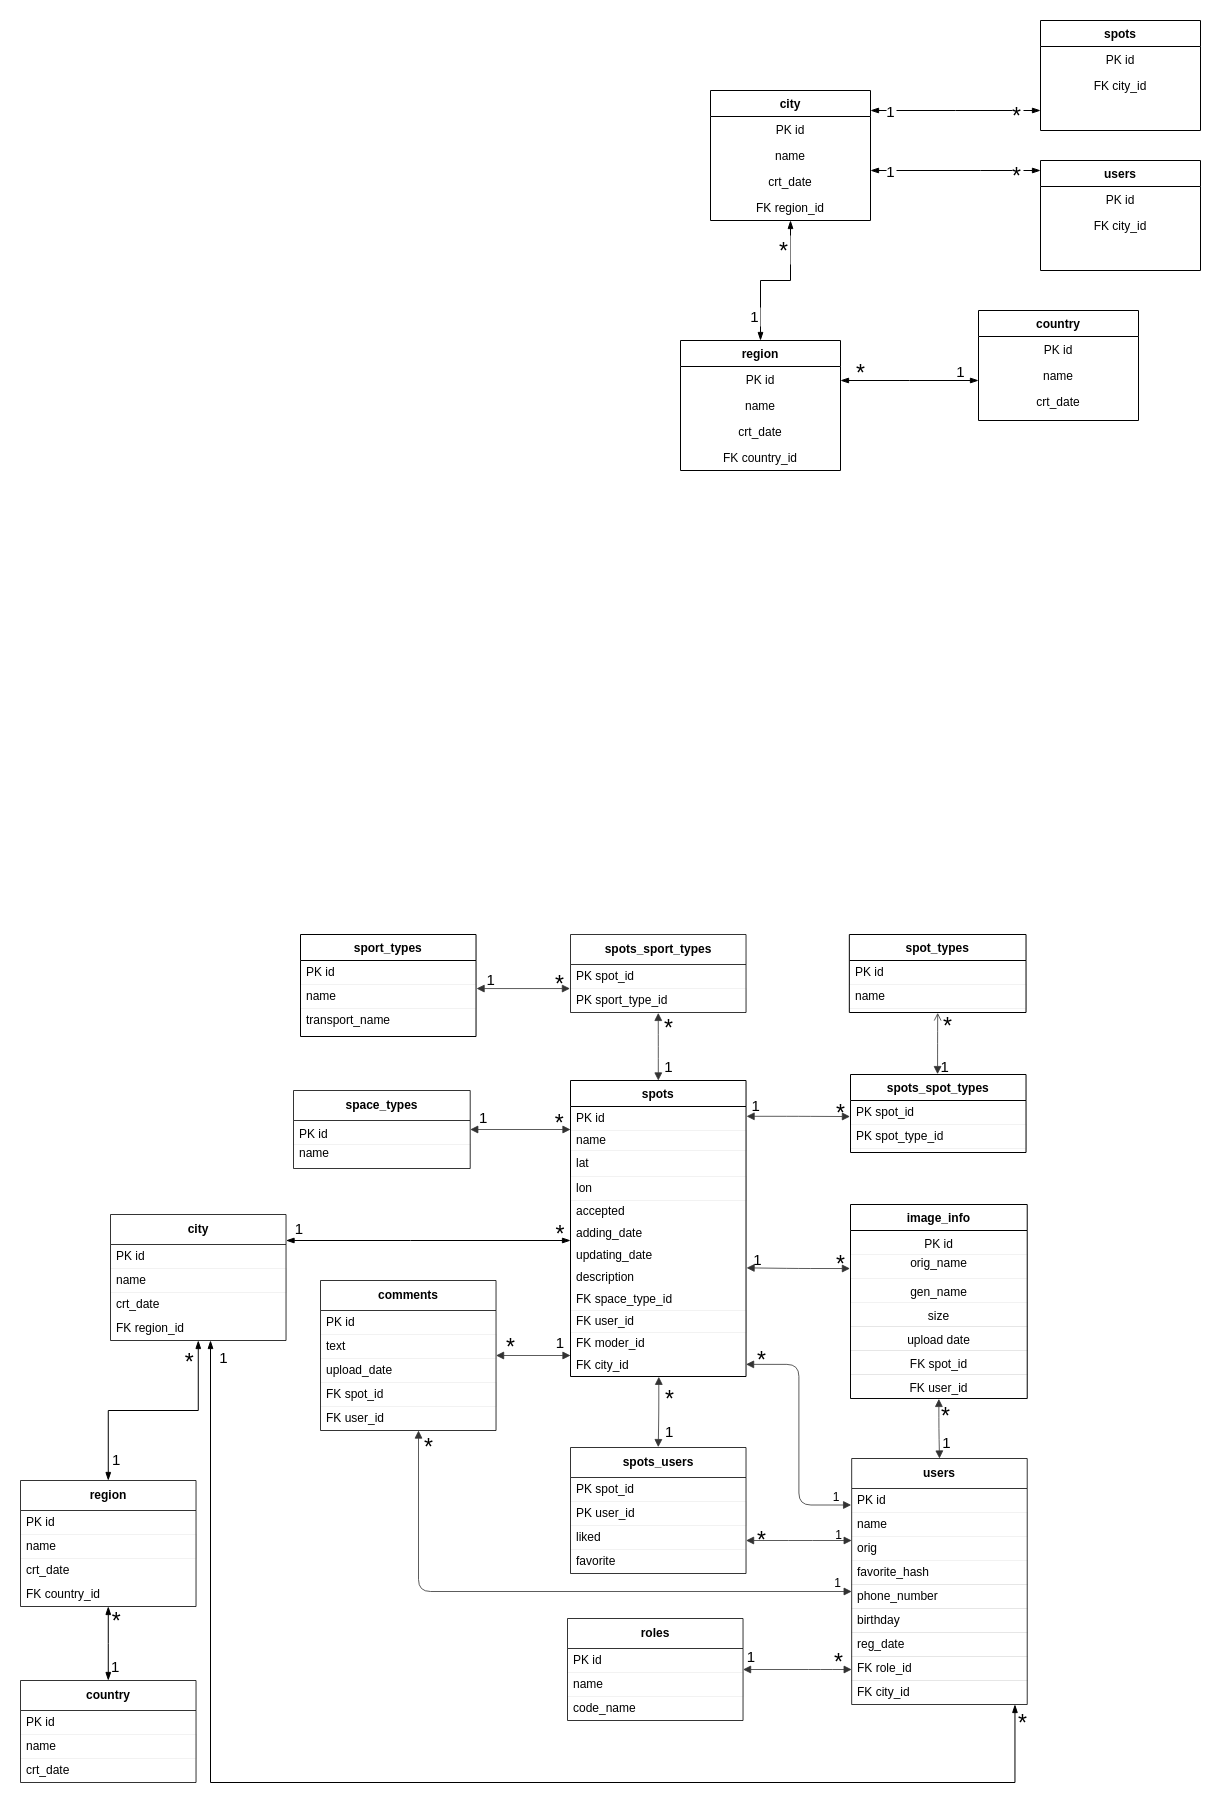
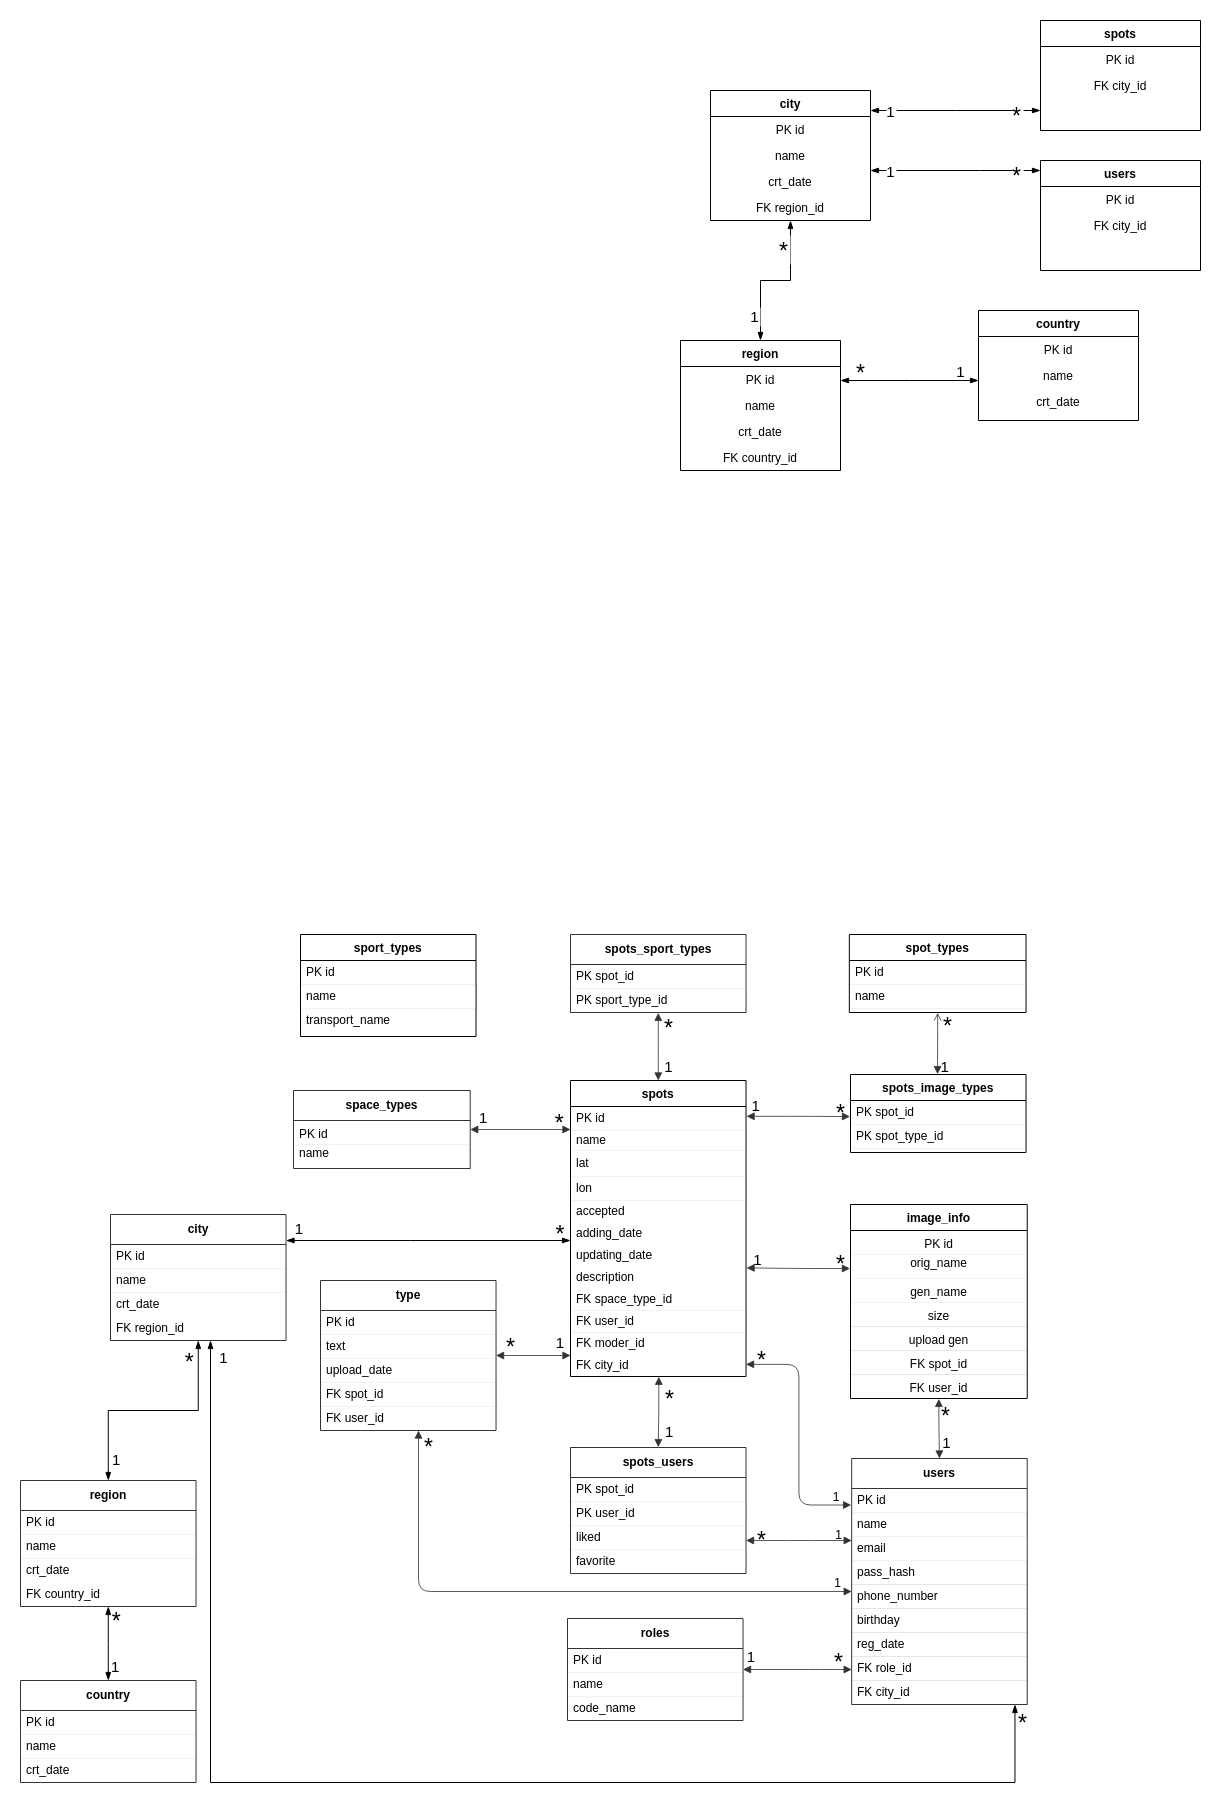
(523, 989) -> none
(938, 1088) -> (938, 1088)
(409, 1296) -> (409, 1296)
(939, 1341) -> (939, 1341)
(869, 1549) -> (871, 1549)
(900, 1573) -> (888, 1573)
